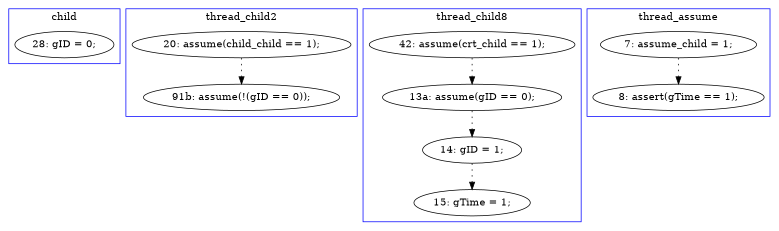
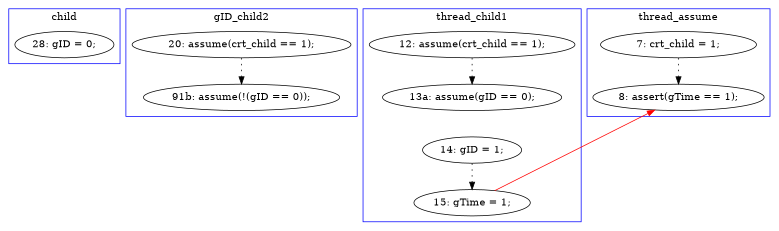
(242, 17) -> (242, 17)
(472, 17) -> (472, 17)
(242, 45) -> (242, 45)
(472, 45) -> (472, 45)
(679, 45) -> (679, 45)
(472, 120) -> none
none -> (571, 152)
